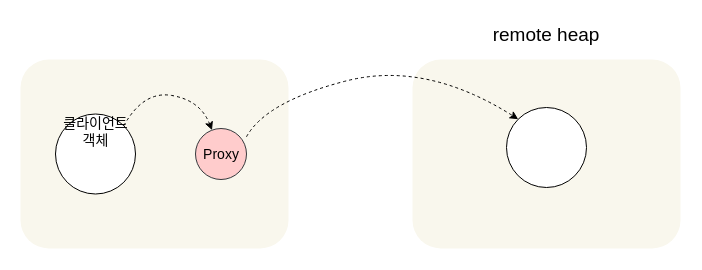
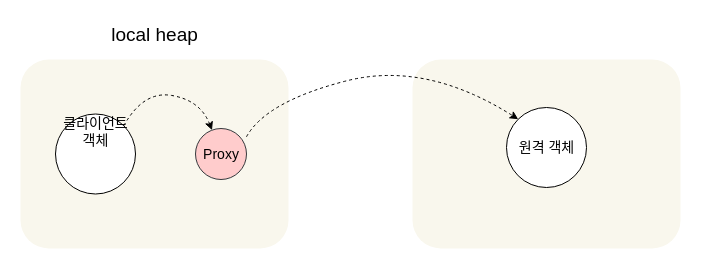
none -> (155, 36)
(547, 36) -> none
none -> (547, 148)
